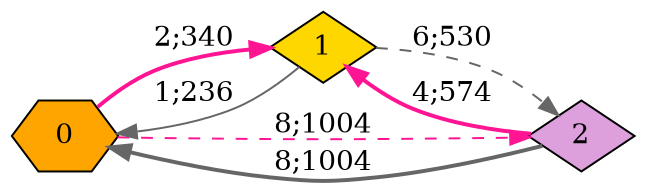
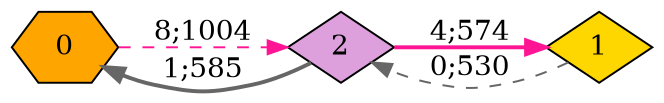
(452, 38) -> (470, 68)
(169, 65) -> none
(224, 112) -> none
(323, 163) -> (203, 70)
